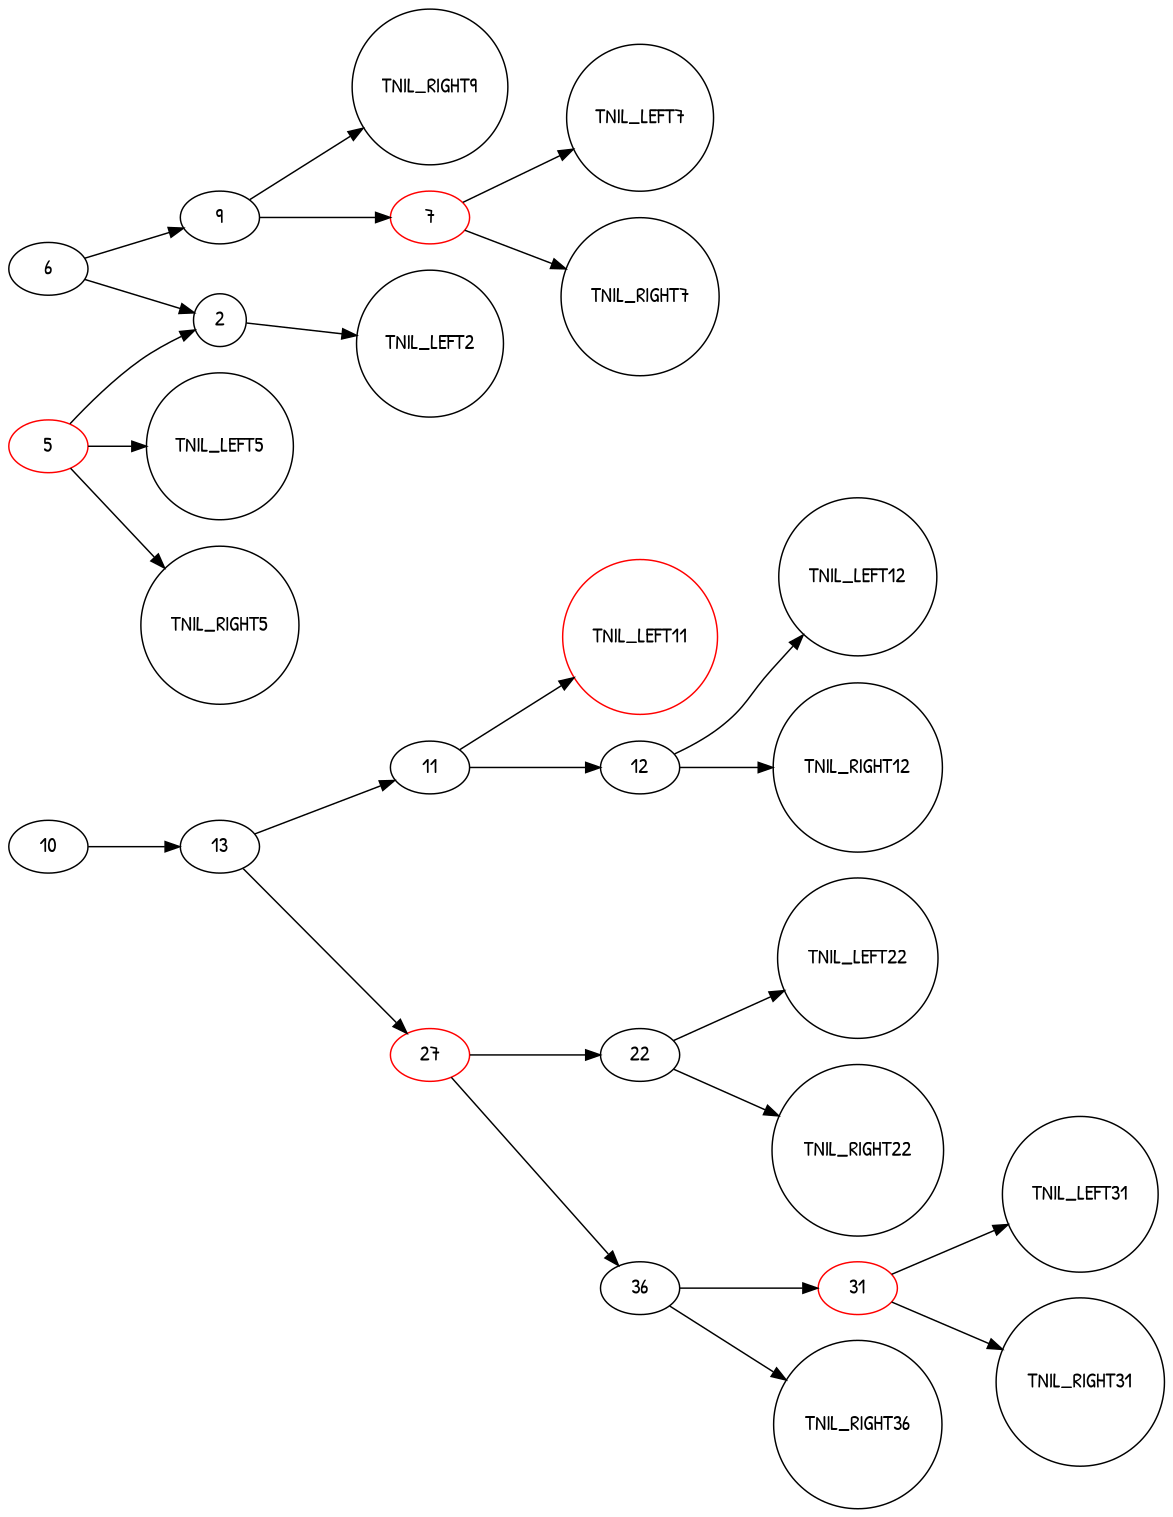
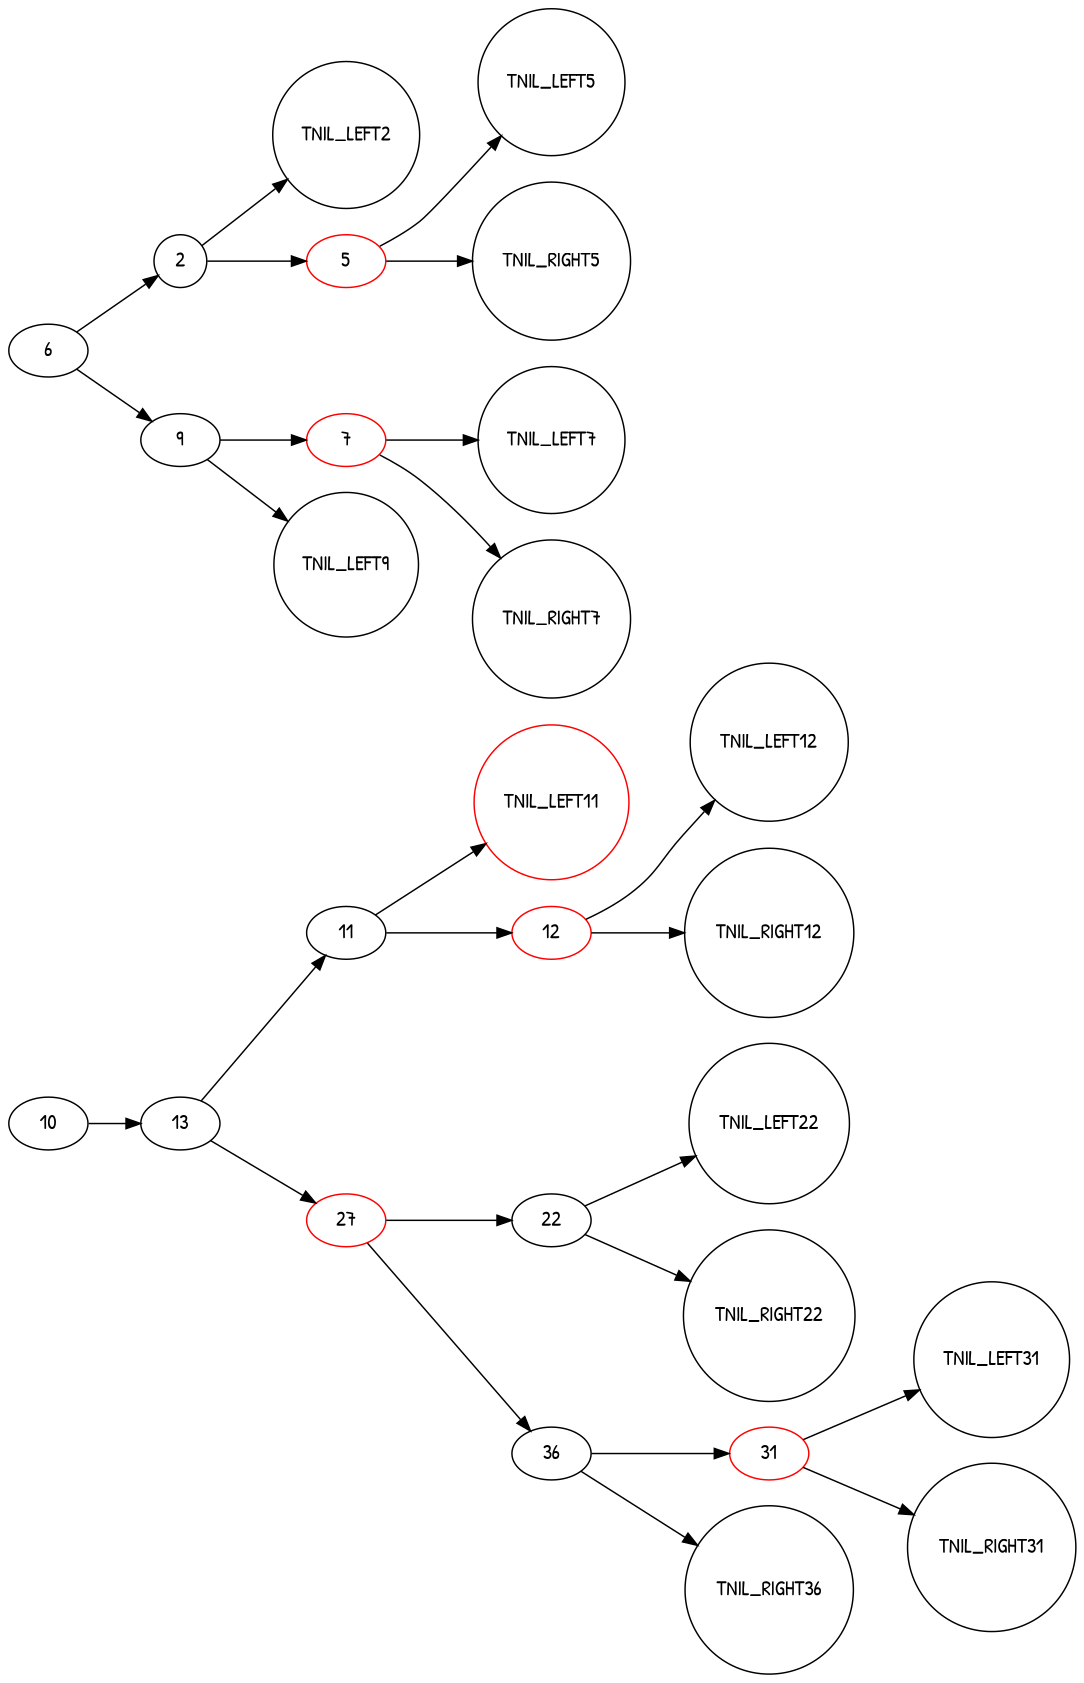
(430, 87) -> (346, 565)
(122, 375) -> (249, 261)
(640, 768) -> (552, 933)
